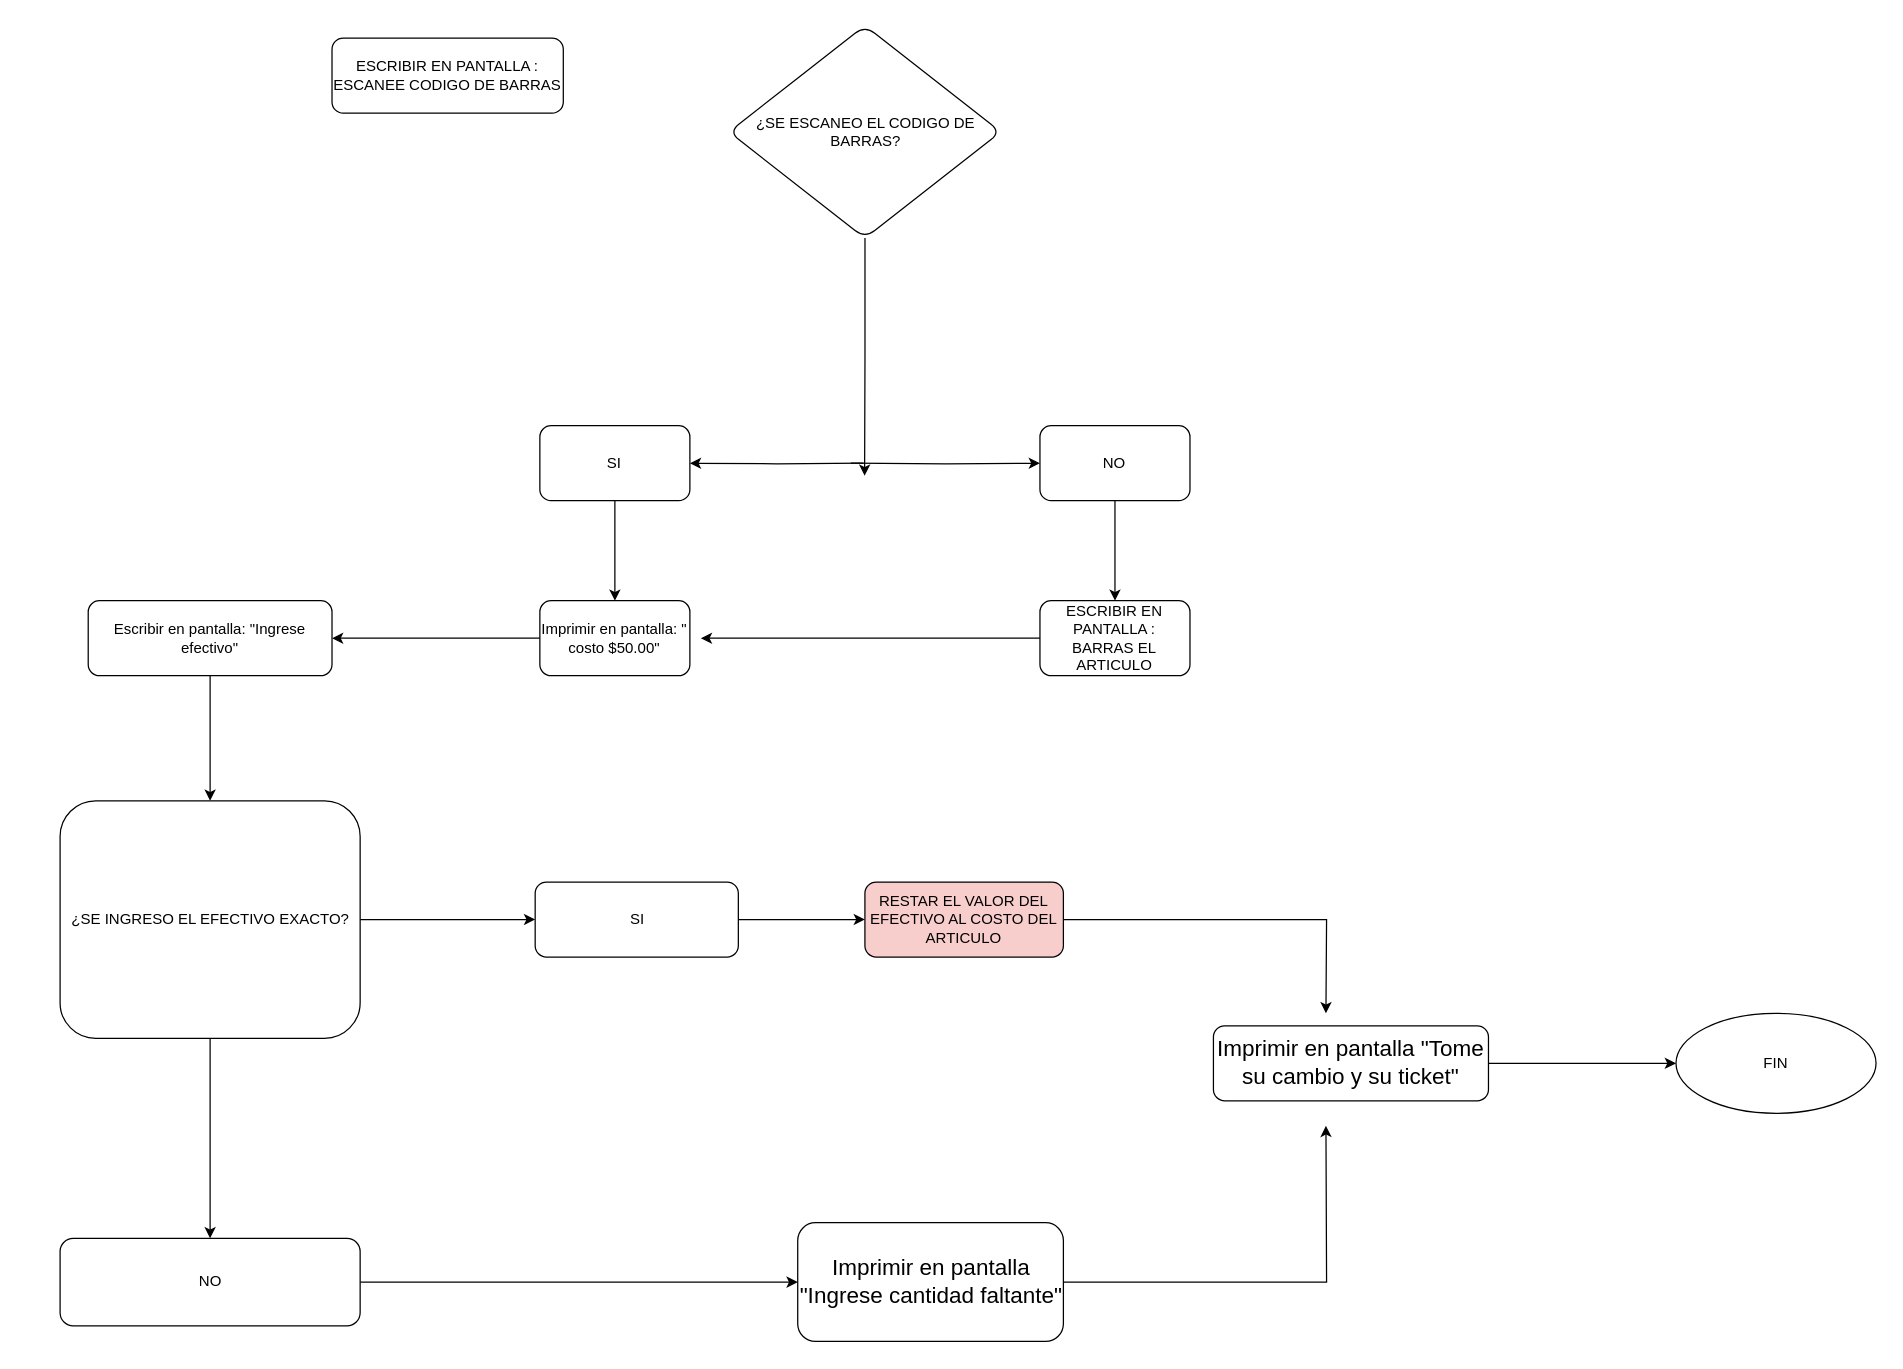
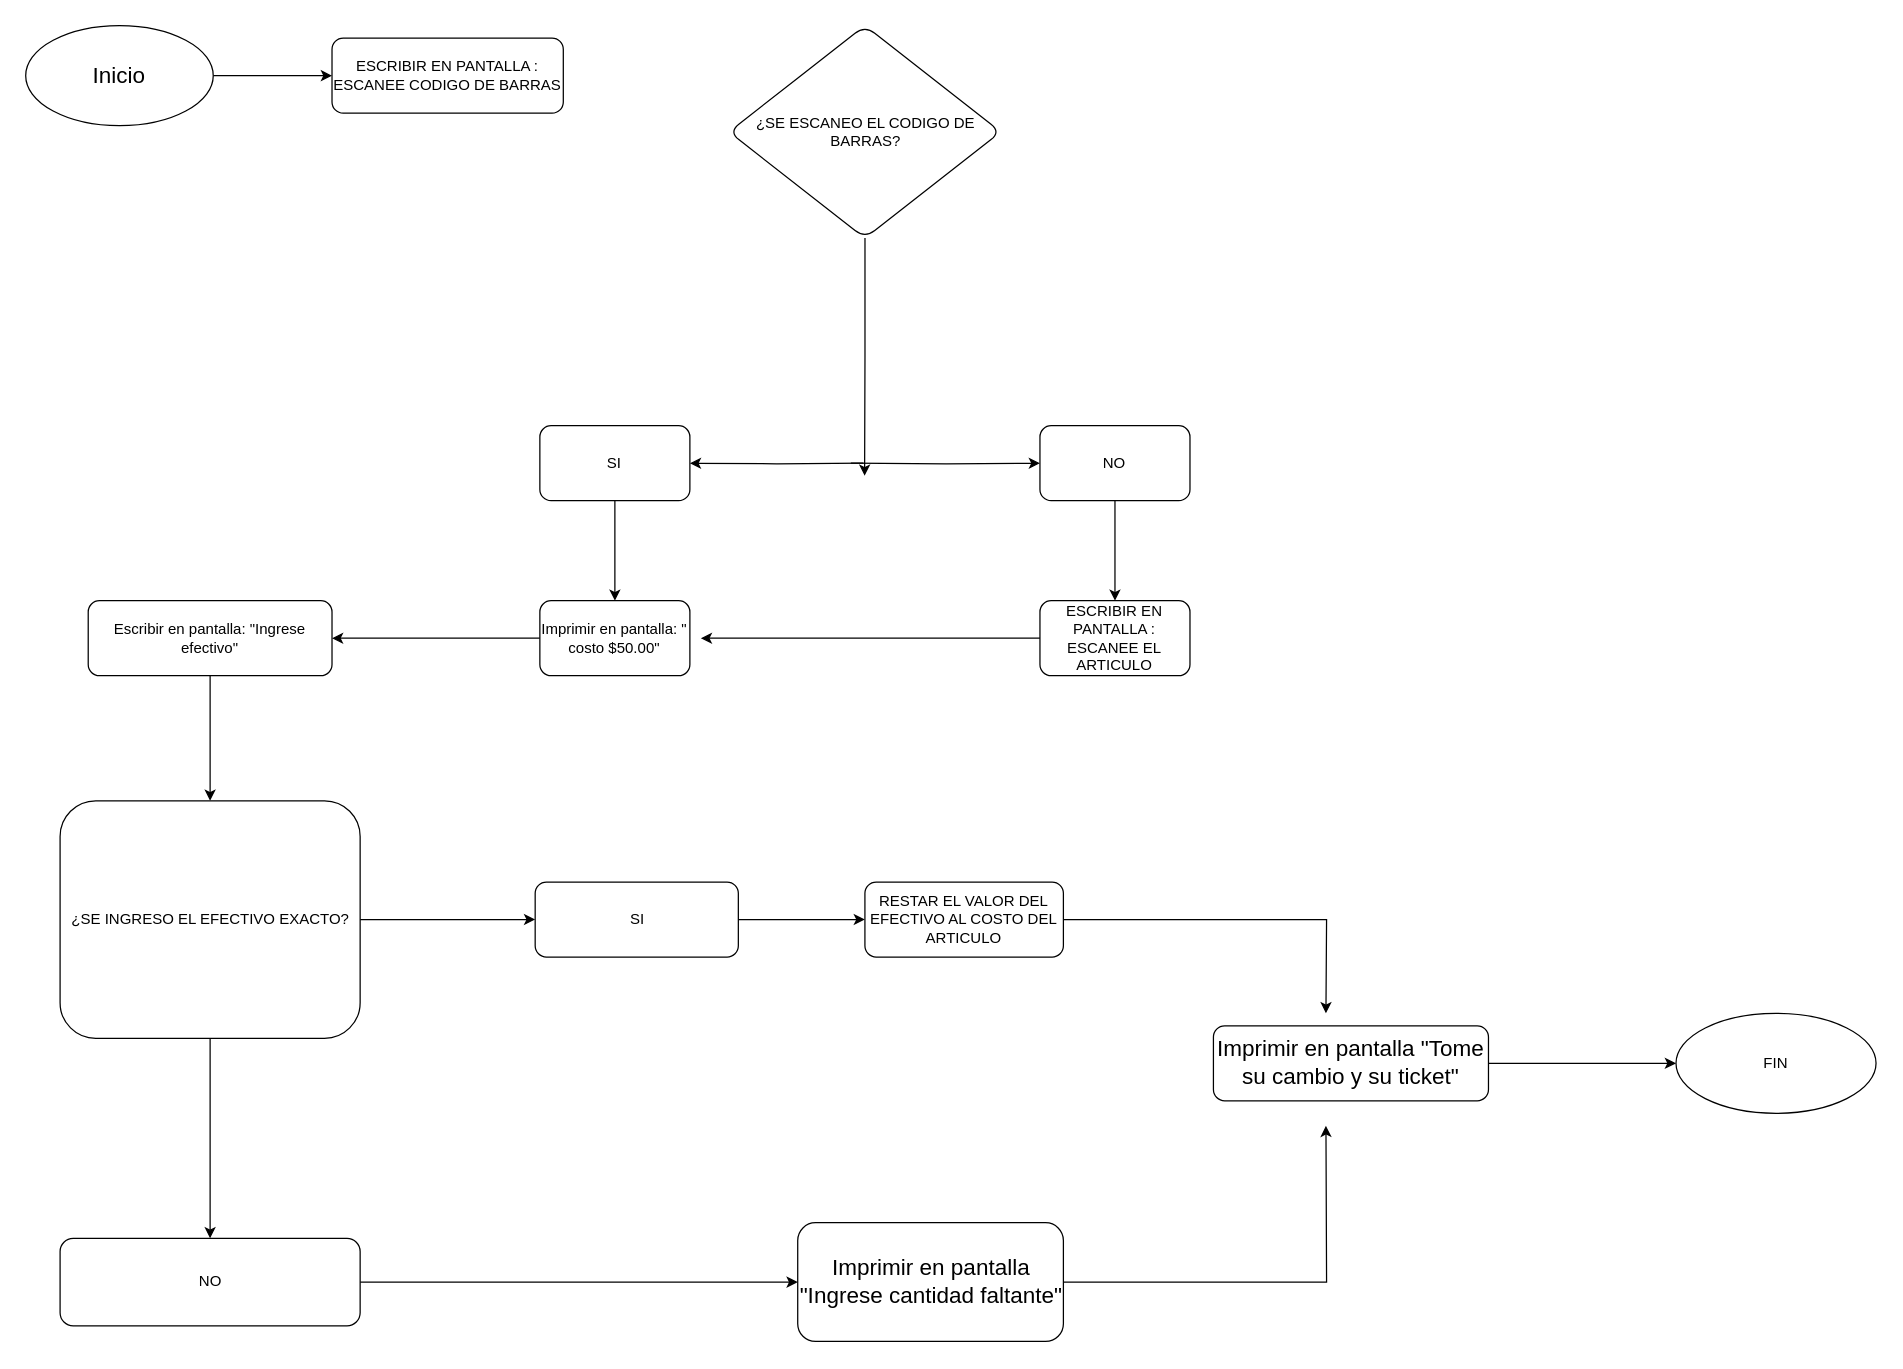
none -> (119, 76)
none -> (269, 76)
(1114, 638) -> (1114, 638)
(964, 919) -> (964, 919)
